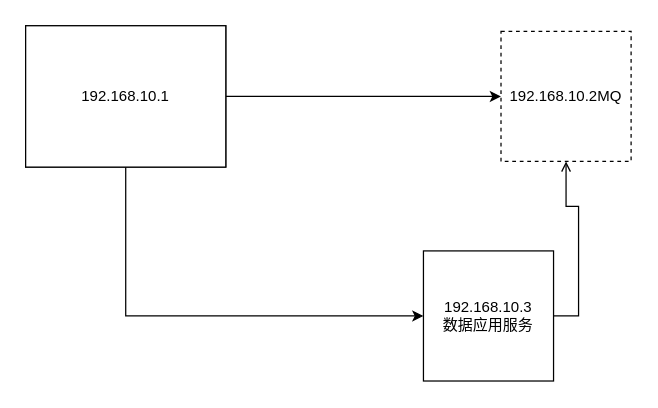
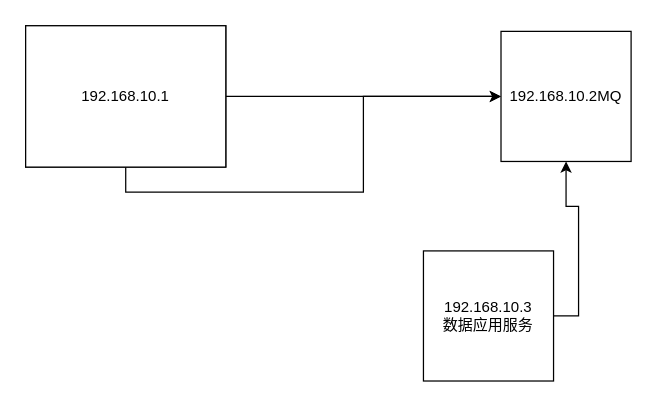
(566, 96) -> (566, 96)
(566, 169) -> (566, 171)
(207, 316) -> (289, 192)
